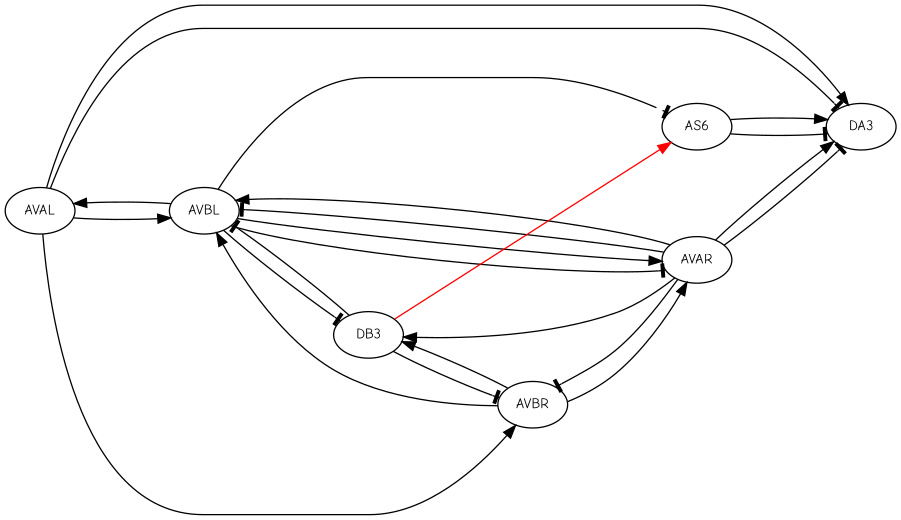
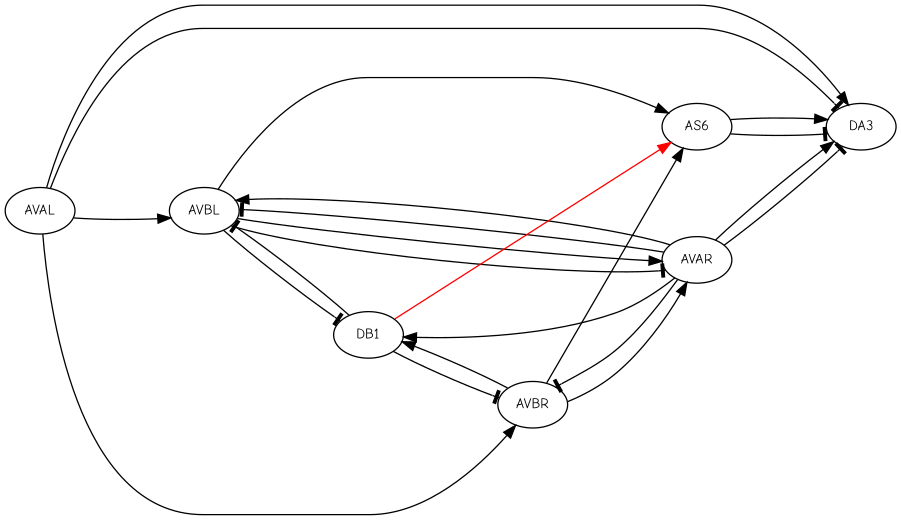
(417, 78) -> (417, 78)
(129, 202) -> none
(369, 335) -> (369, 335)
(334, 370) -> (605, 282)
